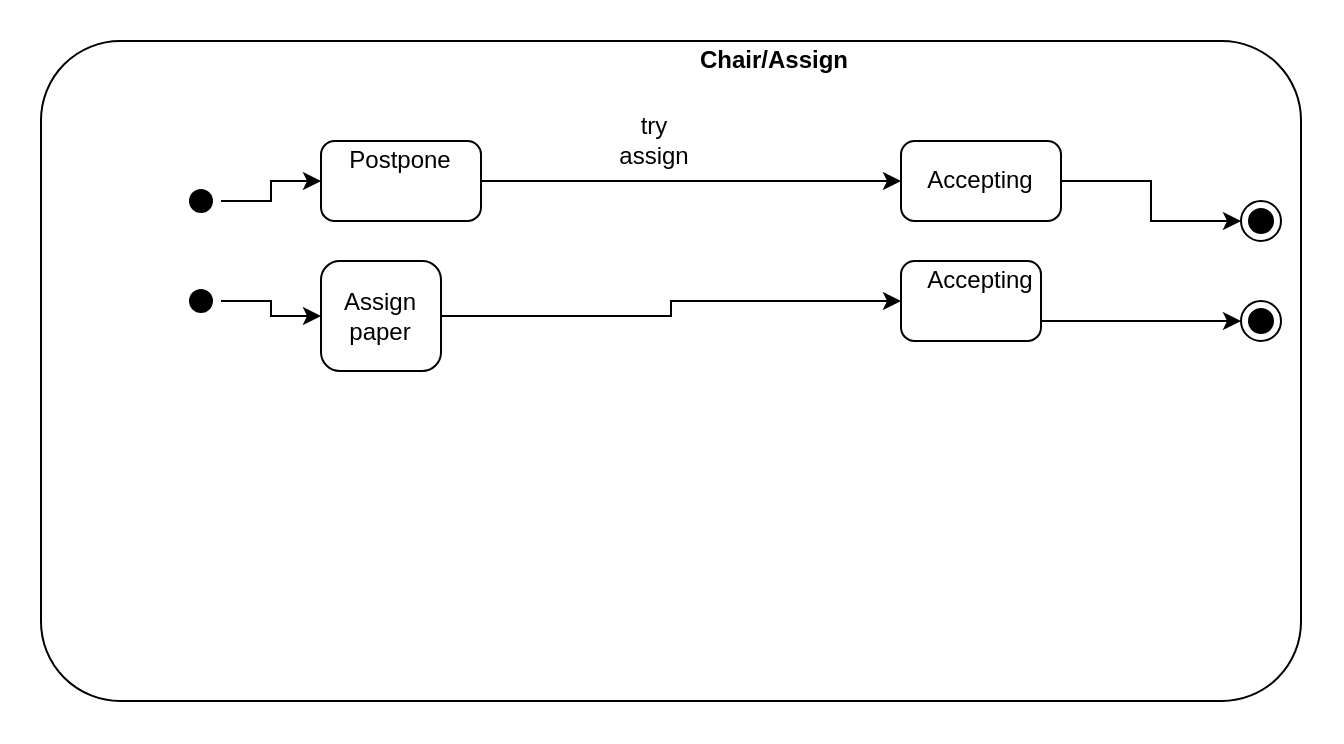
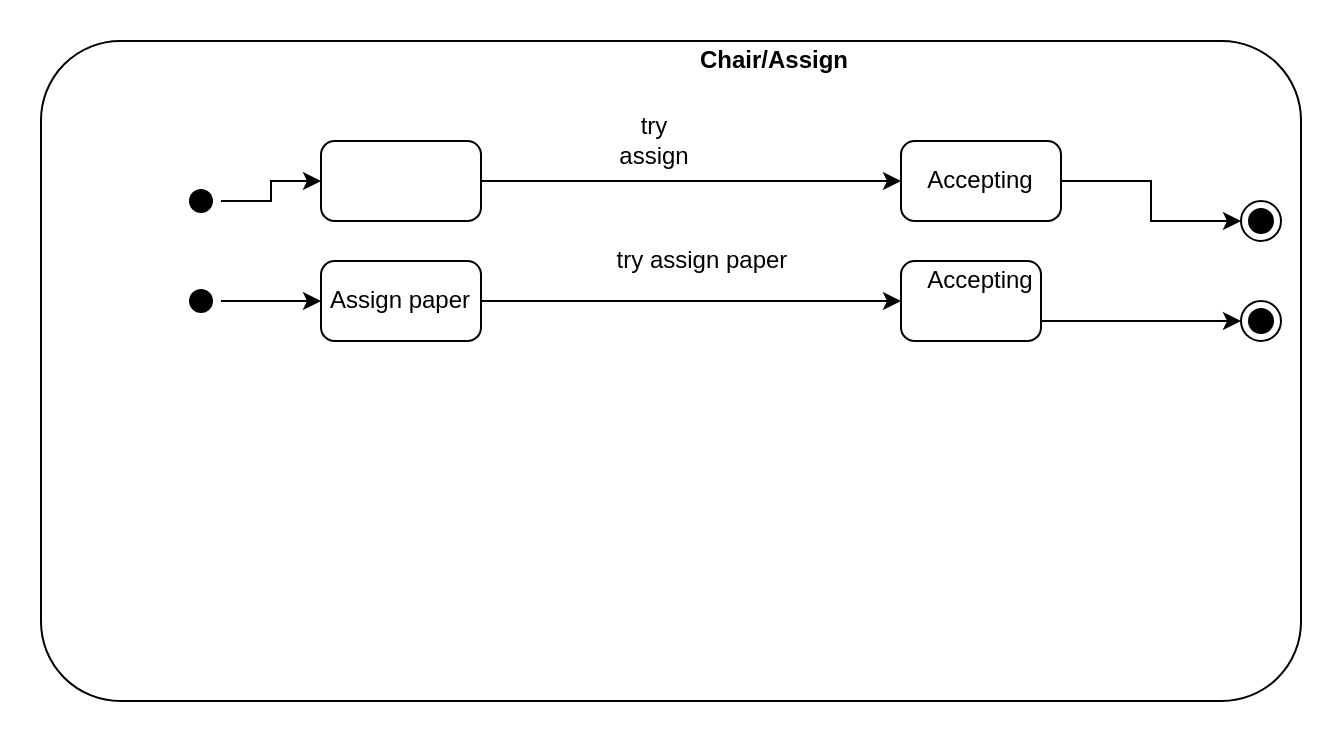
(401, 161) -> none
none -> (703, 261)
(381, 316) -> (401, 301)
